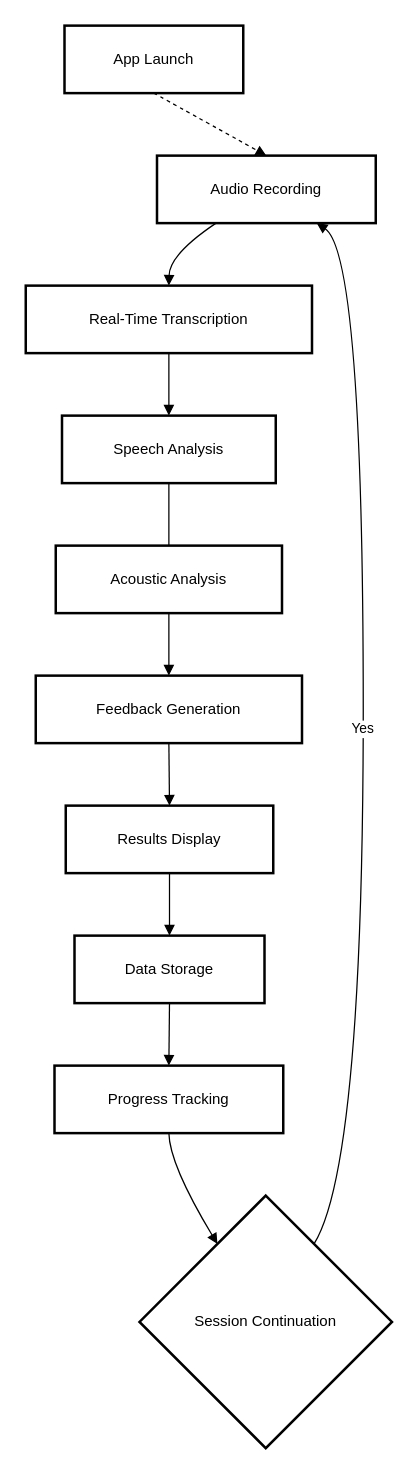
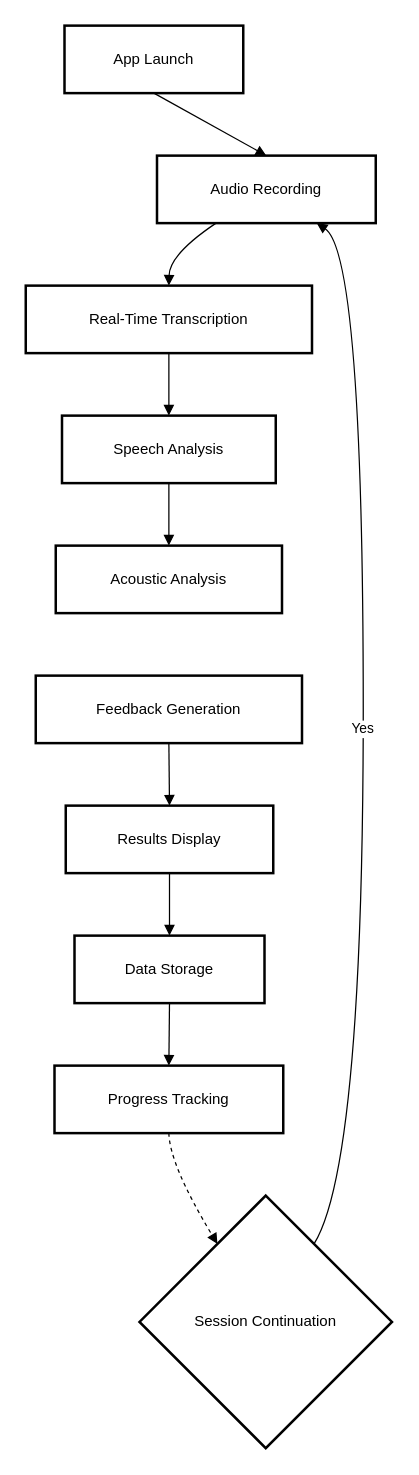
(206, 122) -> (206, 122)
(169, 538) -> (169, 534)
(169, 640) -> none
(186, 1187) -> (186, 1187)
